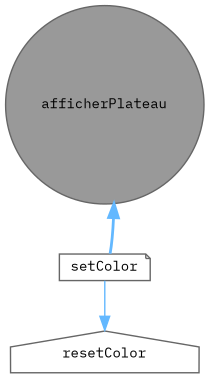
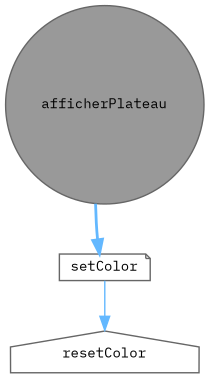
(112, 236) -> (96, 222)
